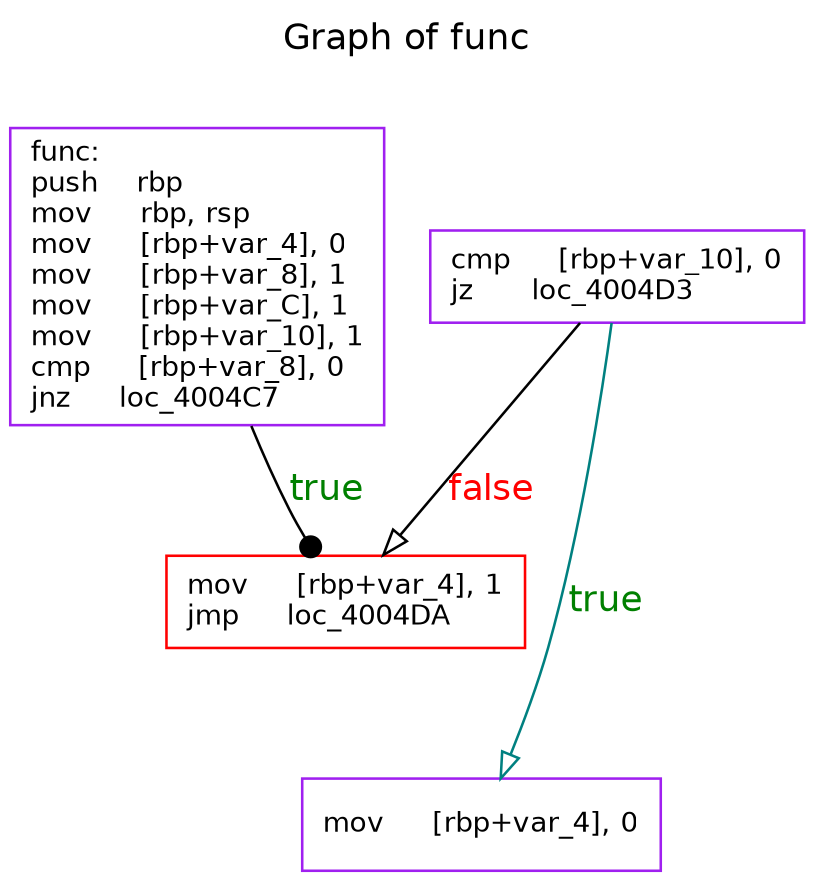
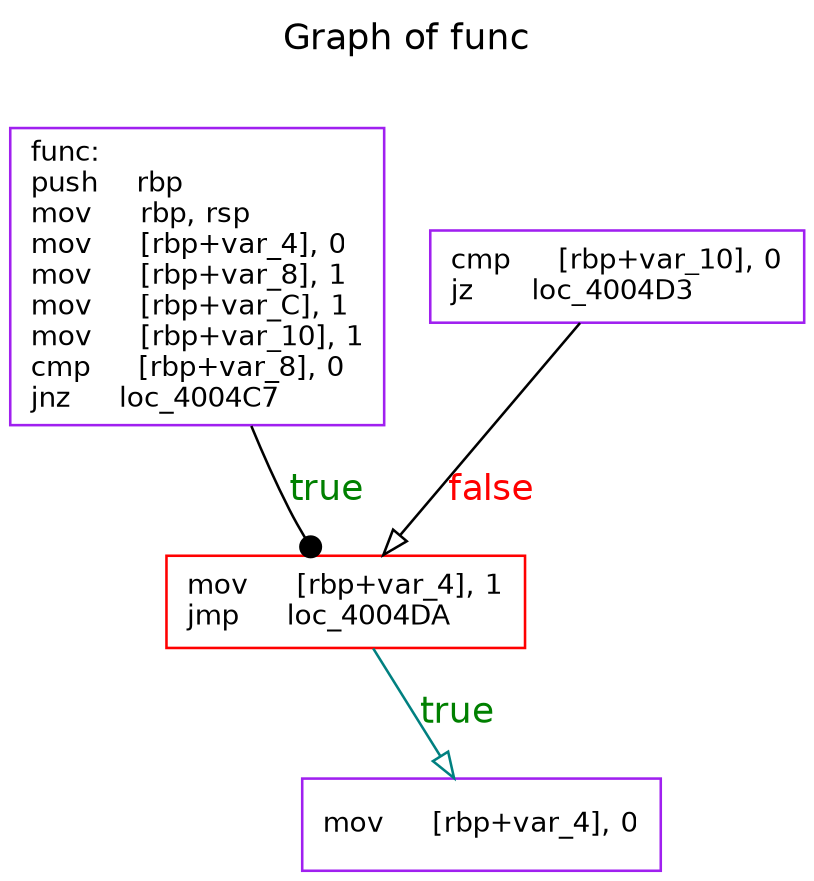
(574, 542) -> (407, 702)
